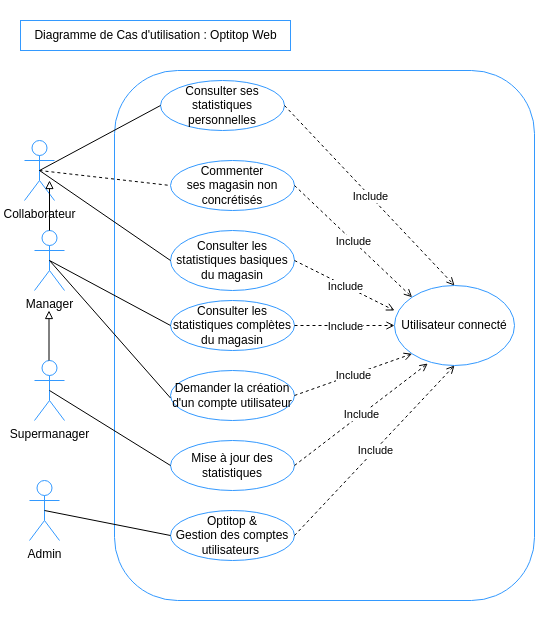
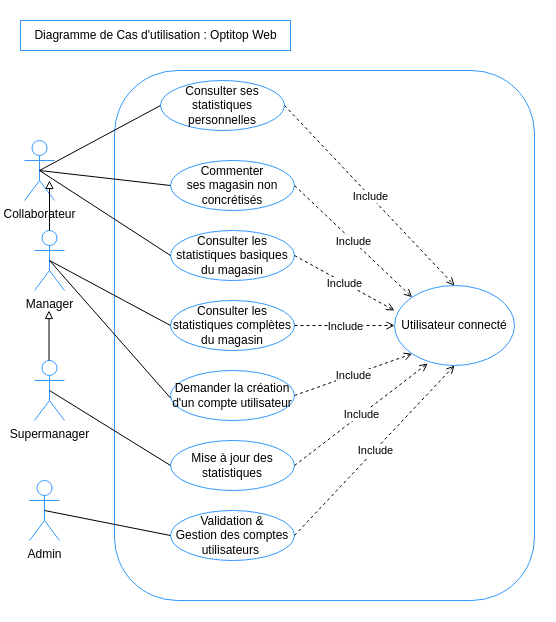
(109, 178) -> (109, 178)
(233, 261) -> (233, 256)
(233, 536) -> (233, 536)
